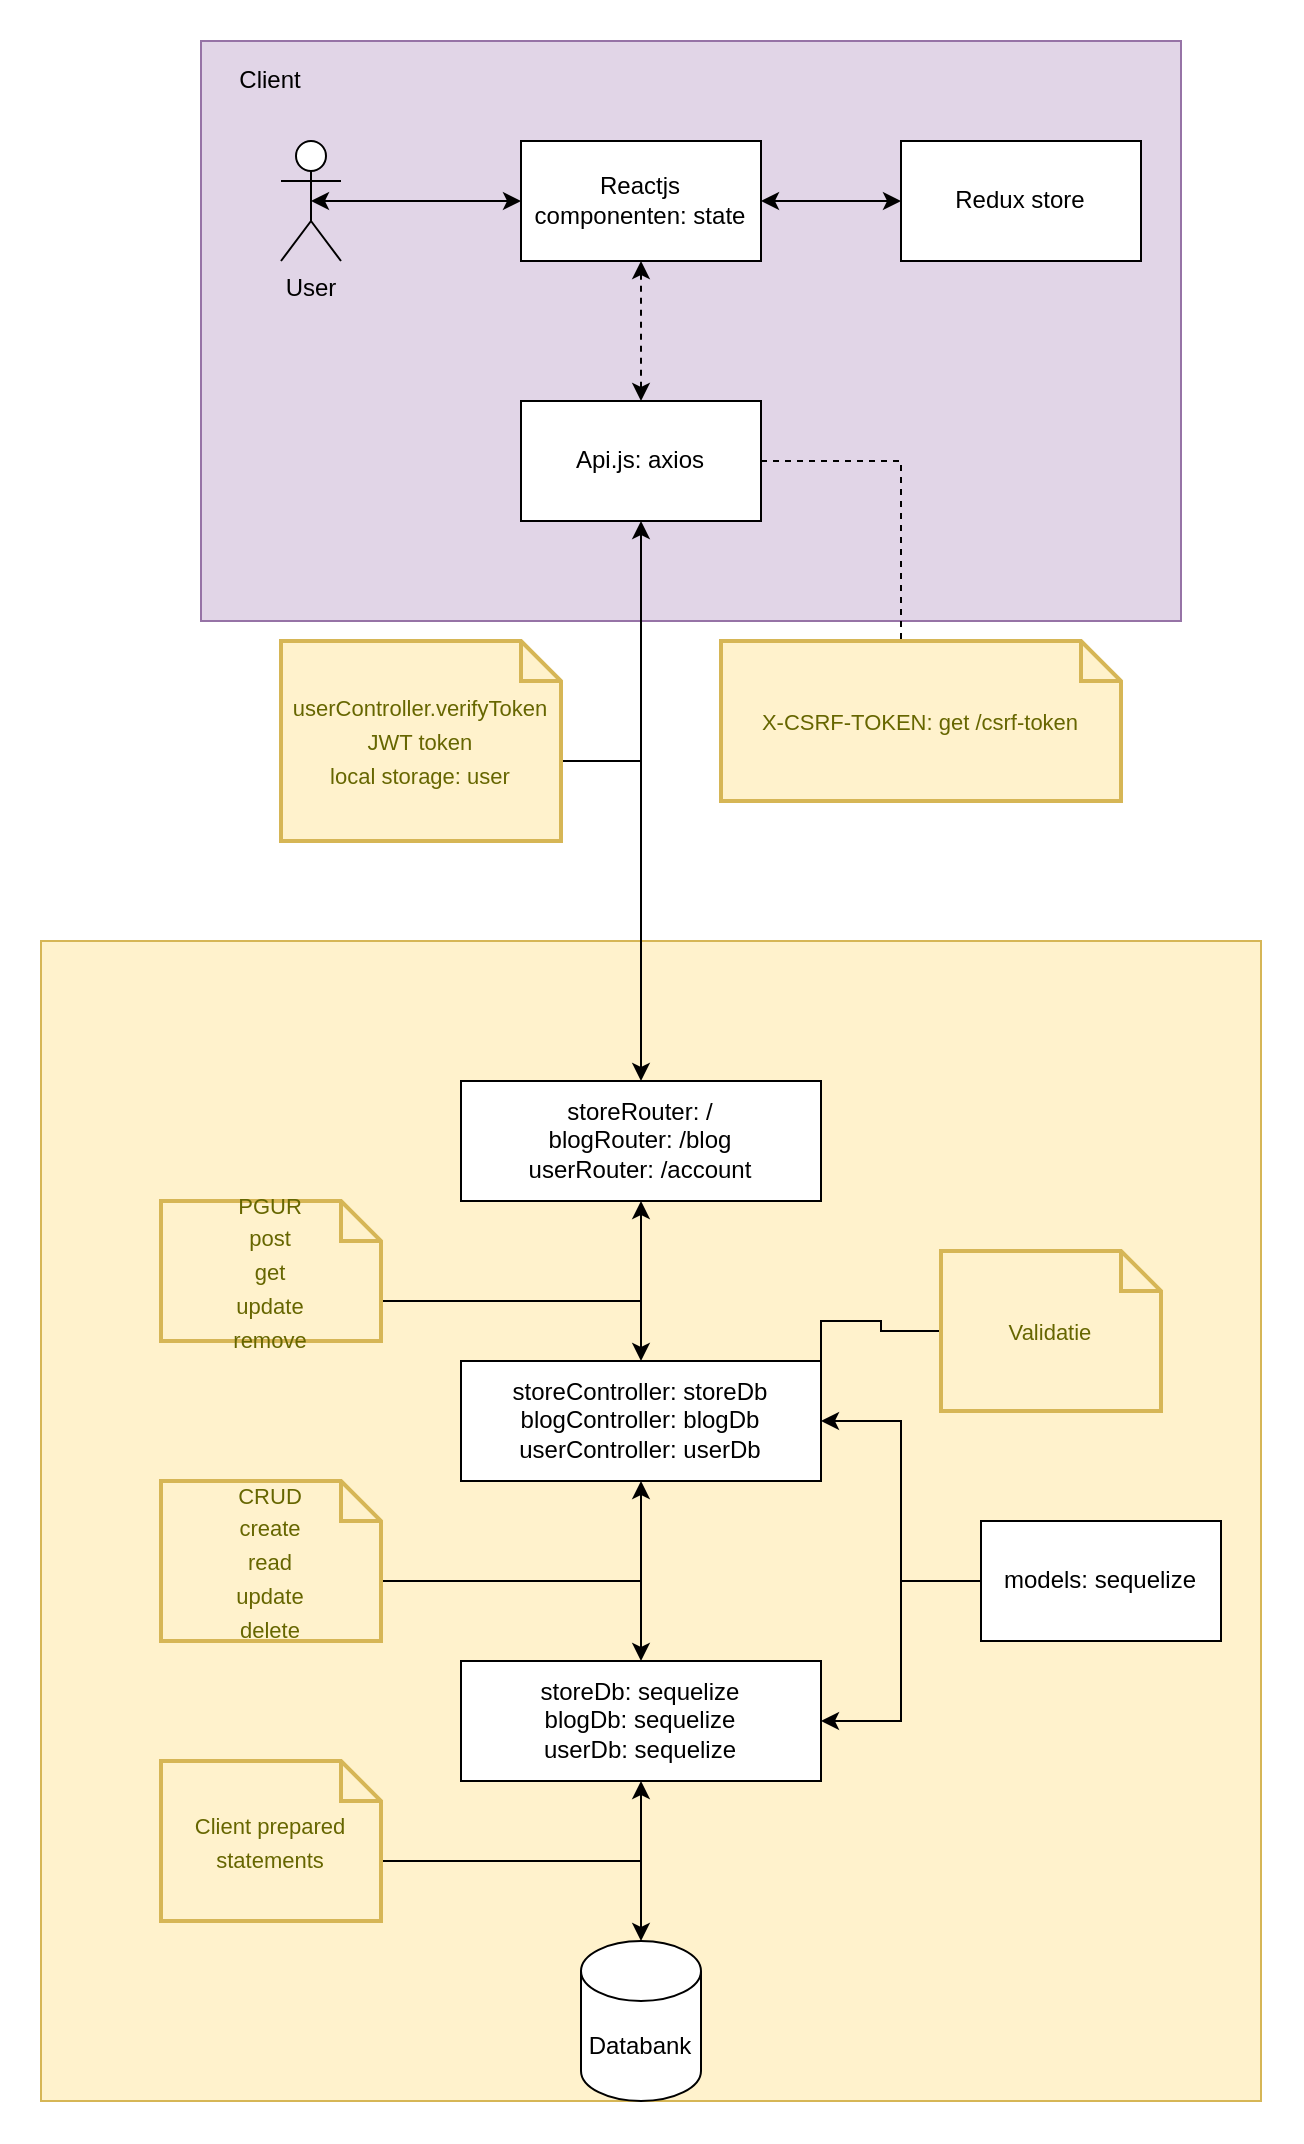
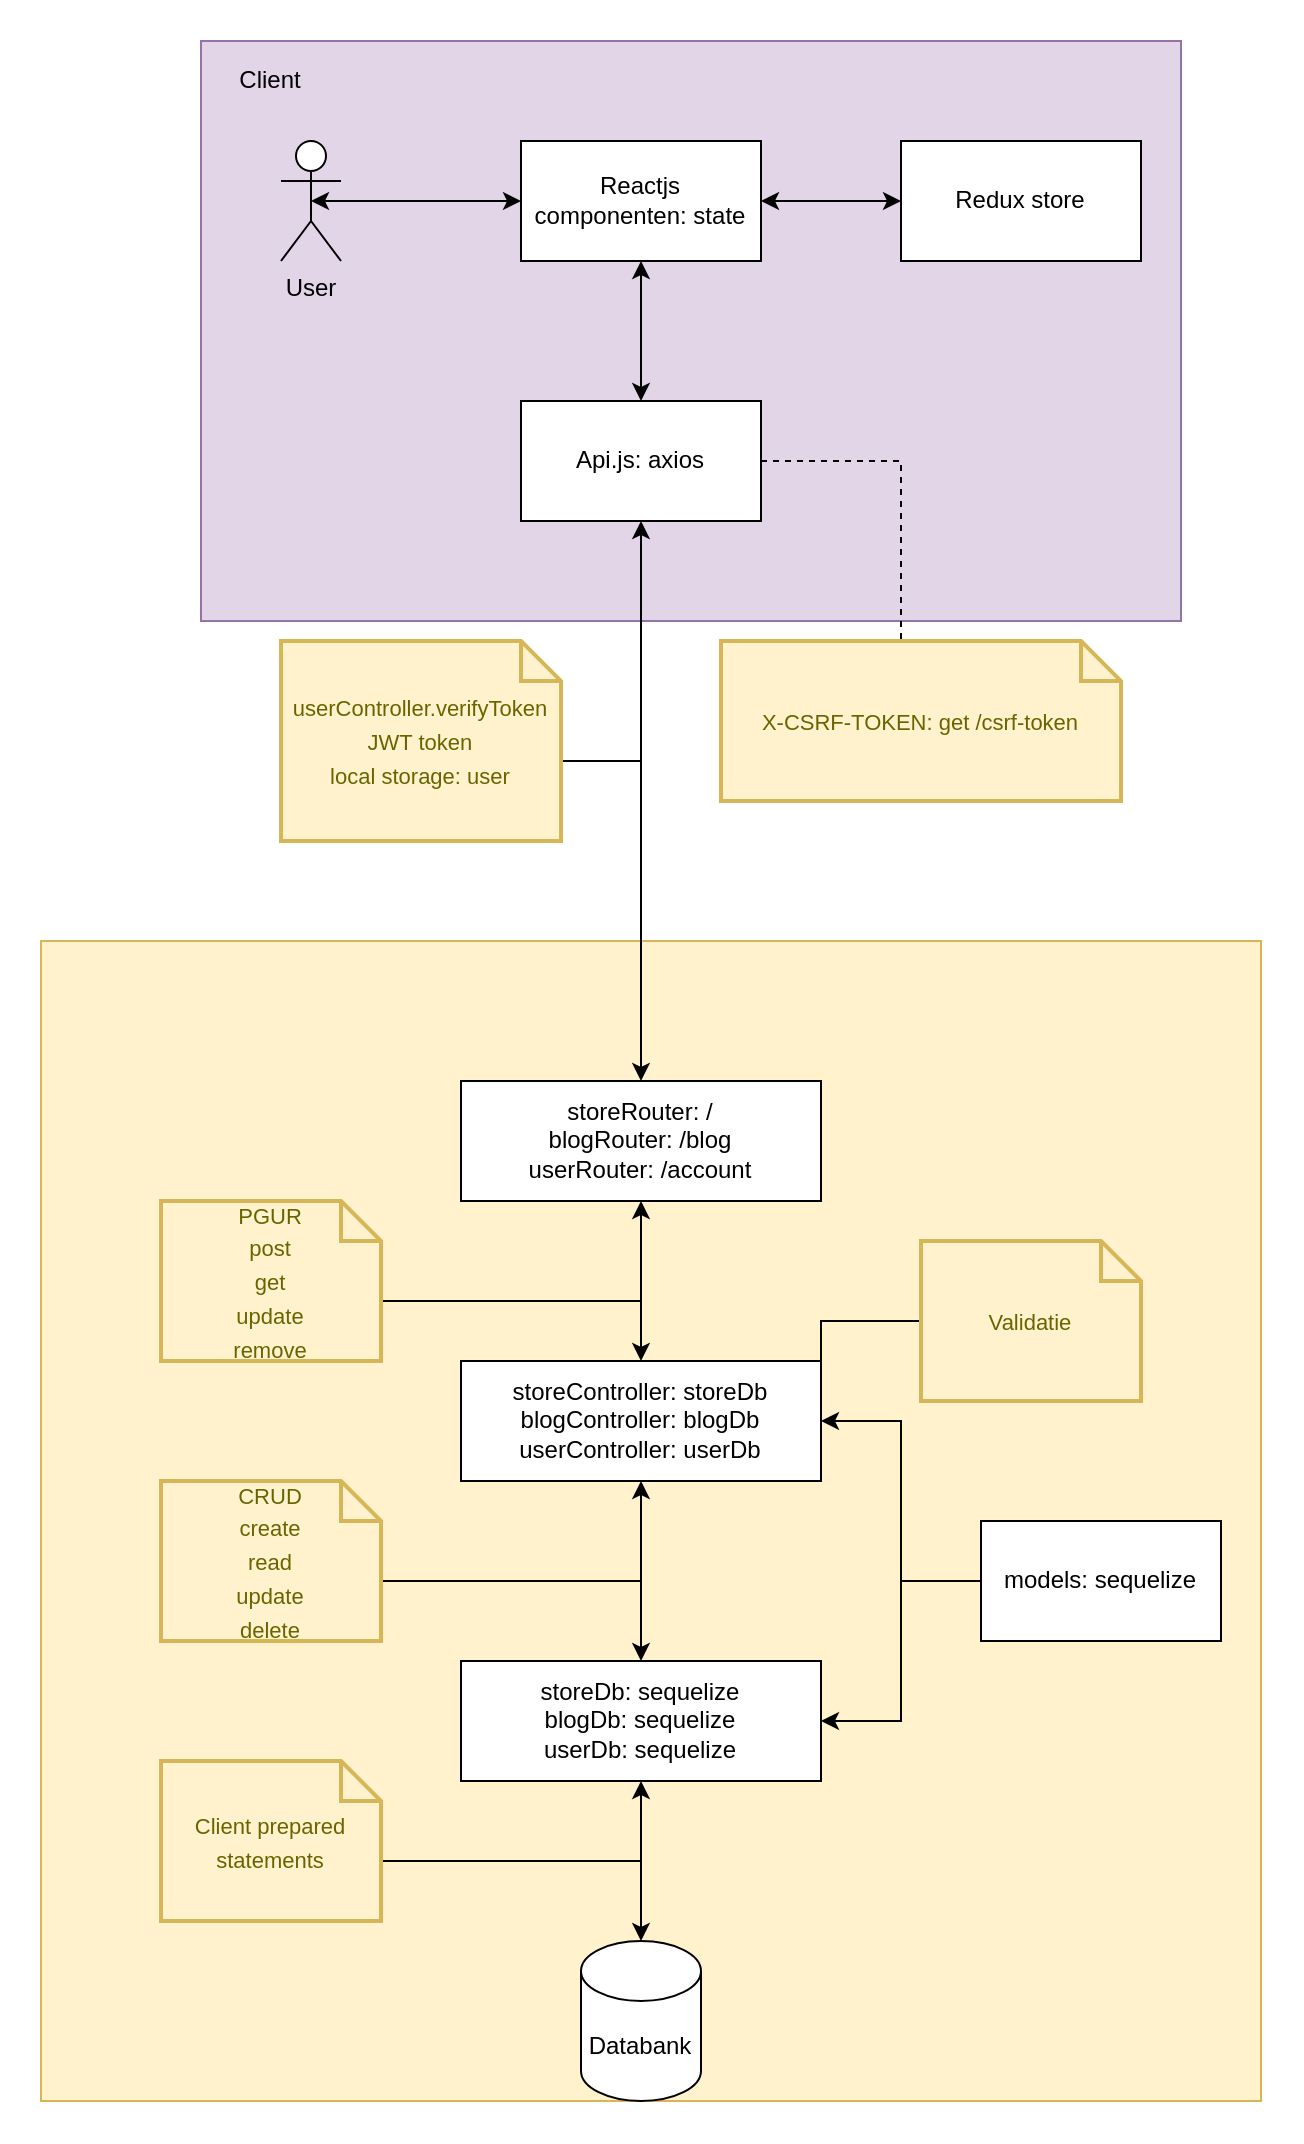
(641, 330) -> (641, 330)
(271, 1271) -> (271, 1281)
(1051, 1331) -> (1031, 1321)
